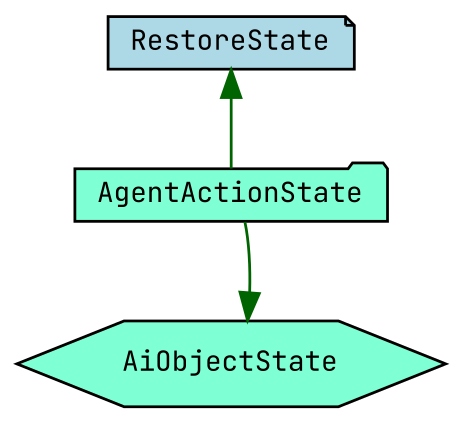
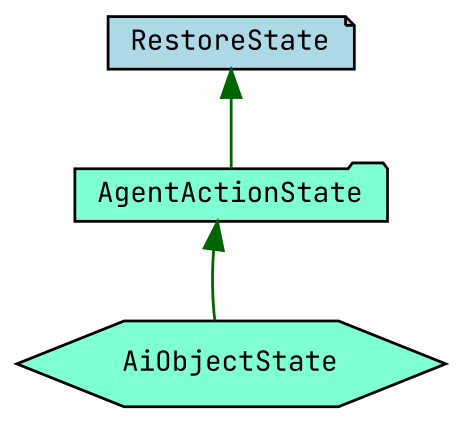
(249, 257) -> (213, 285)
